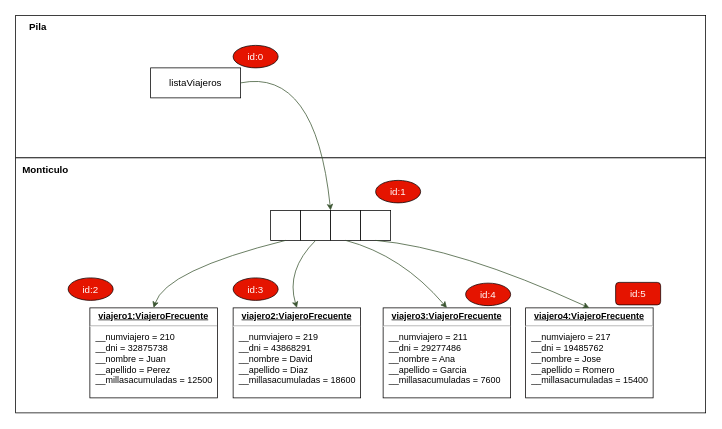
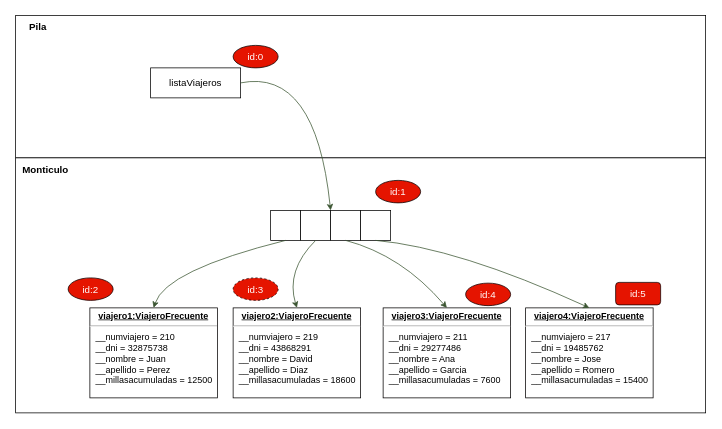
(255, 289) -> (255, 289)
